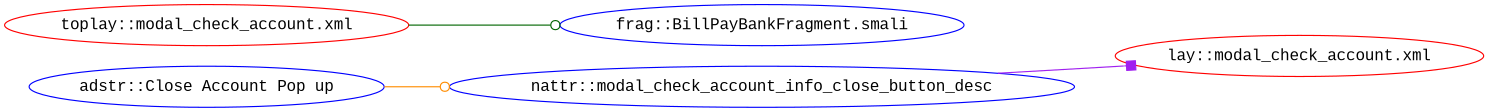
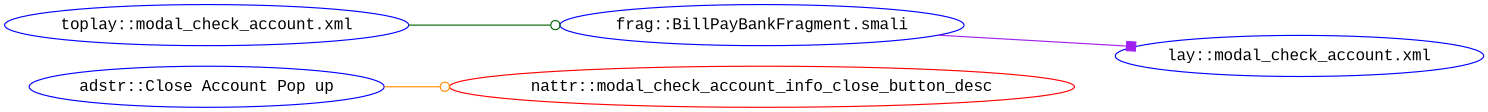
(207, 25) -> (207, 25)
(1299, 56) -> (1299, 56)
(1061, 70) -> (1031, 41)
(762, 87) -> (762, 87)
